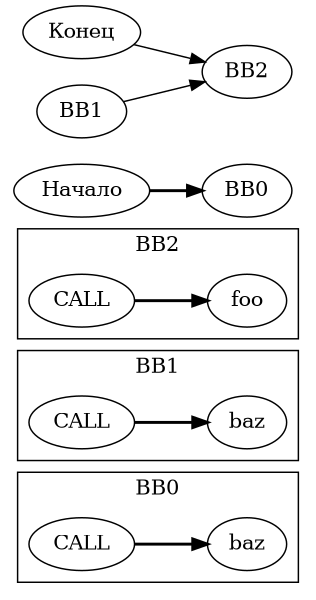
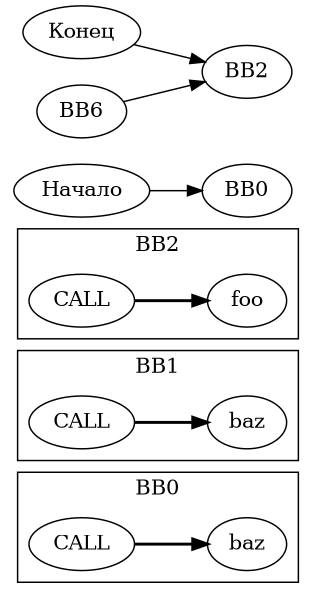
(82, 111) -> (82, 111)
(168, 191) -> (168, 191)
